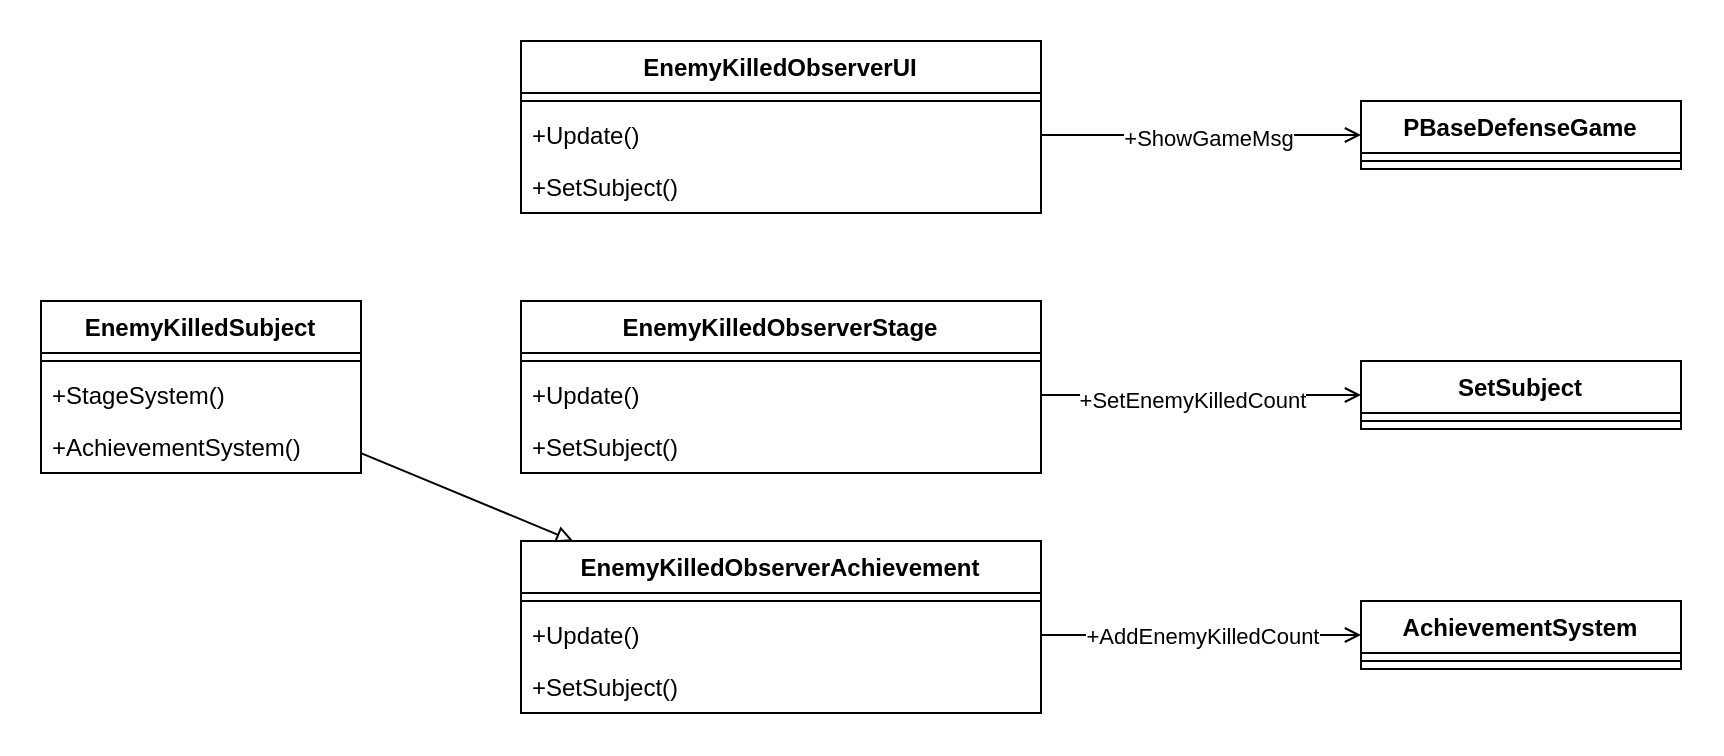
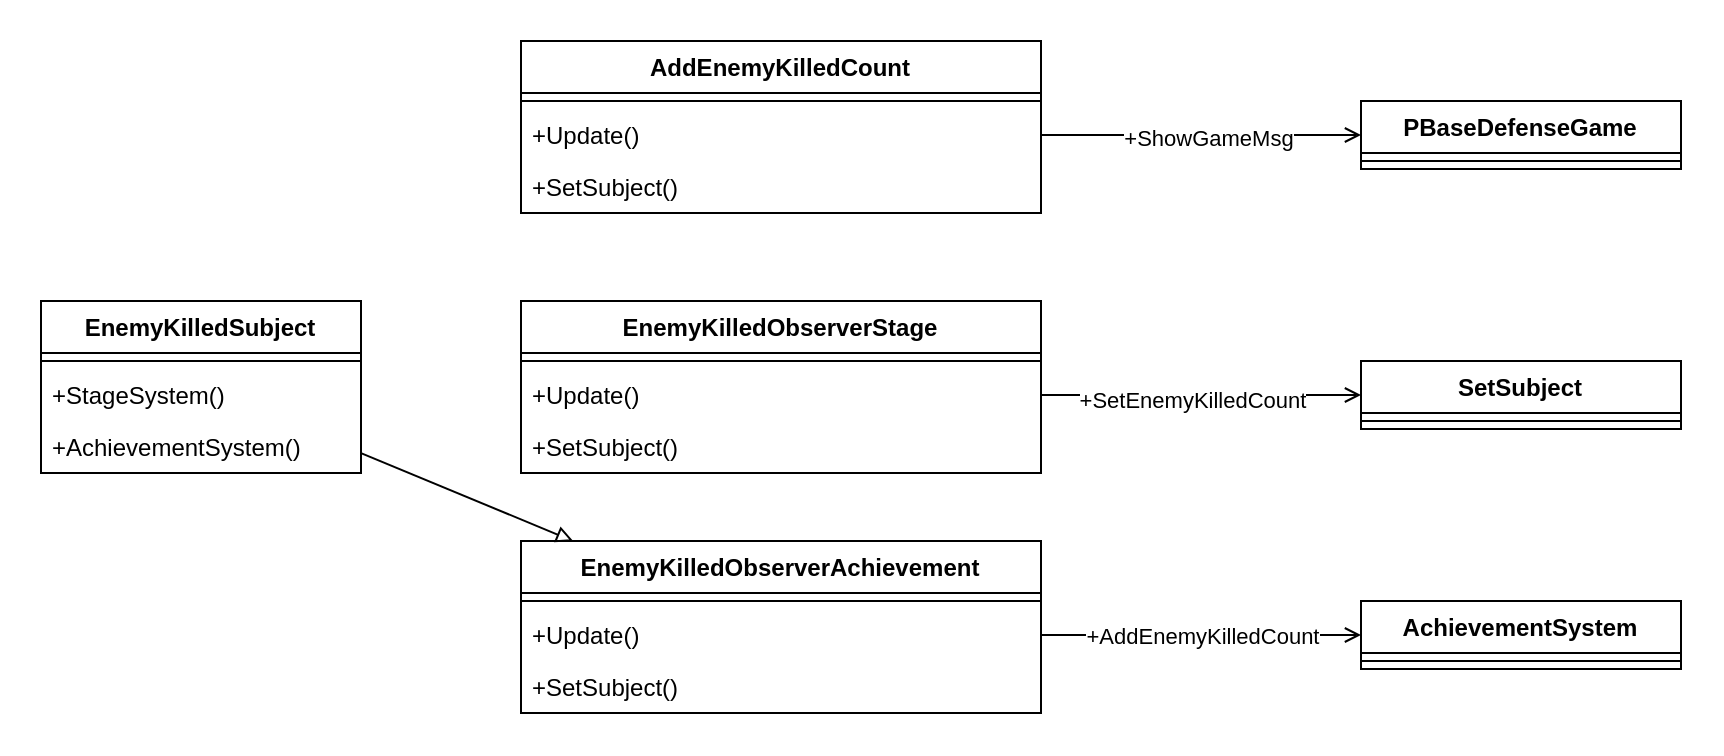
(781, 69) -> (781, 69)
